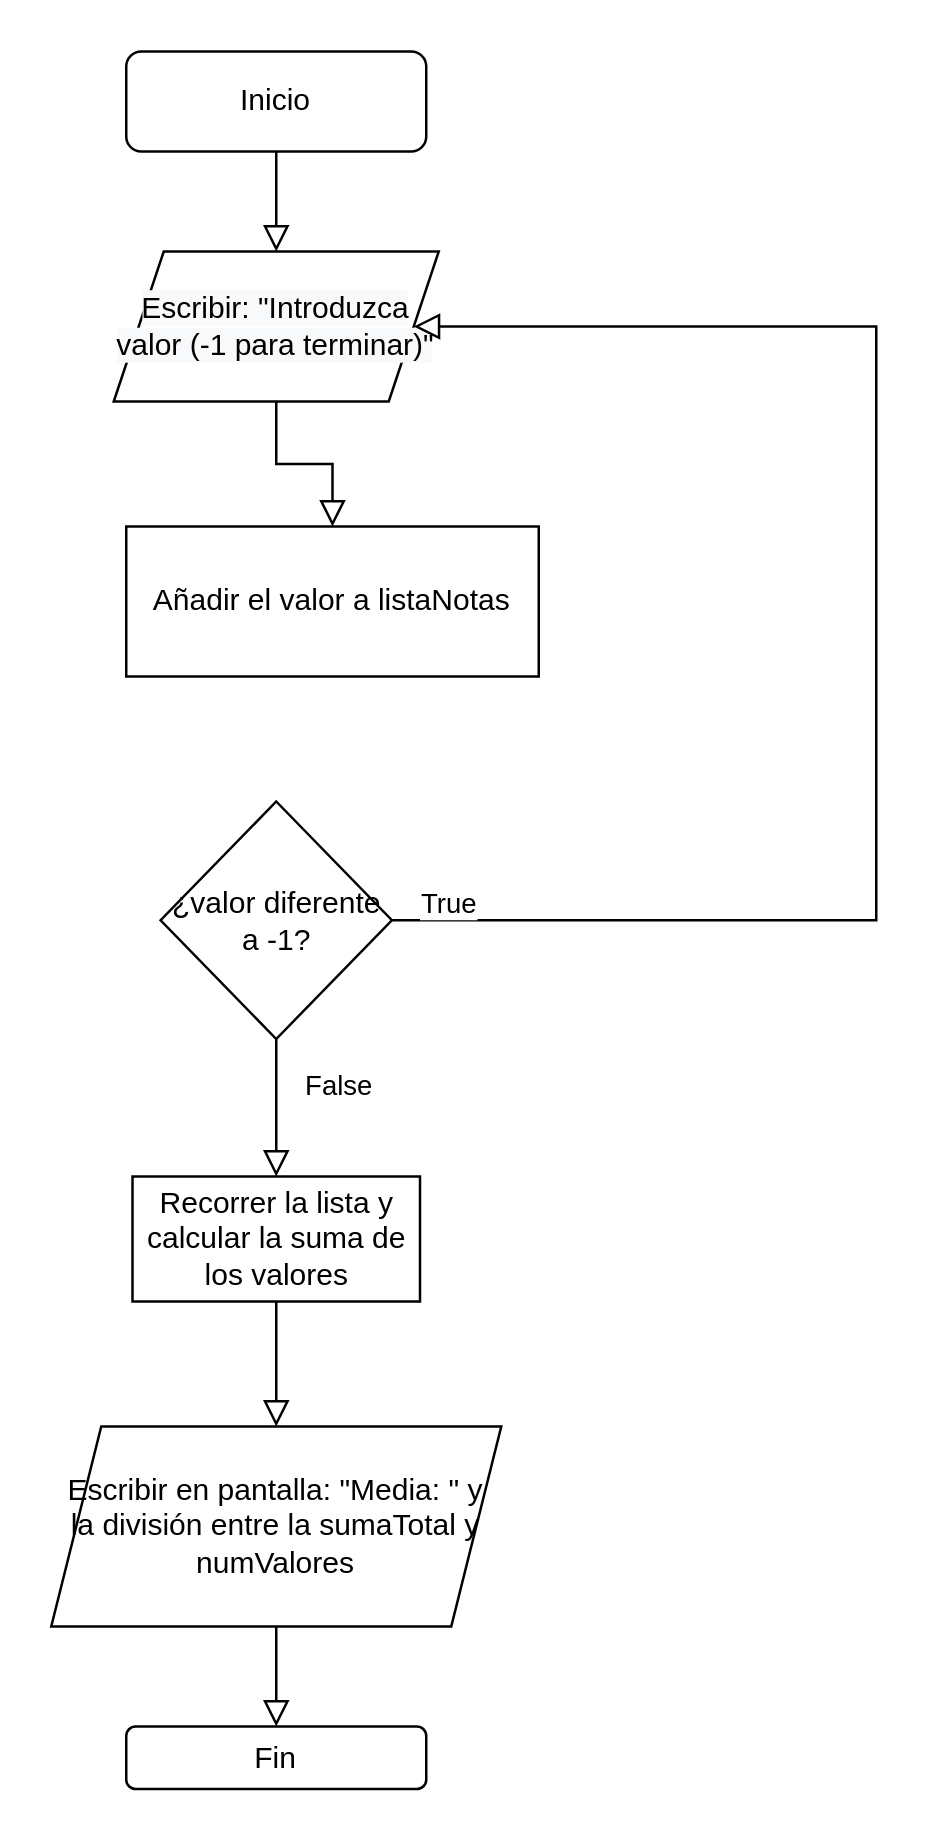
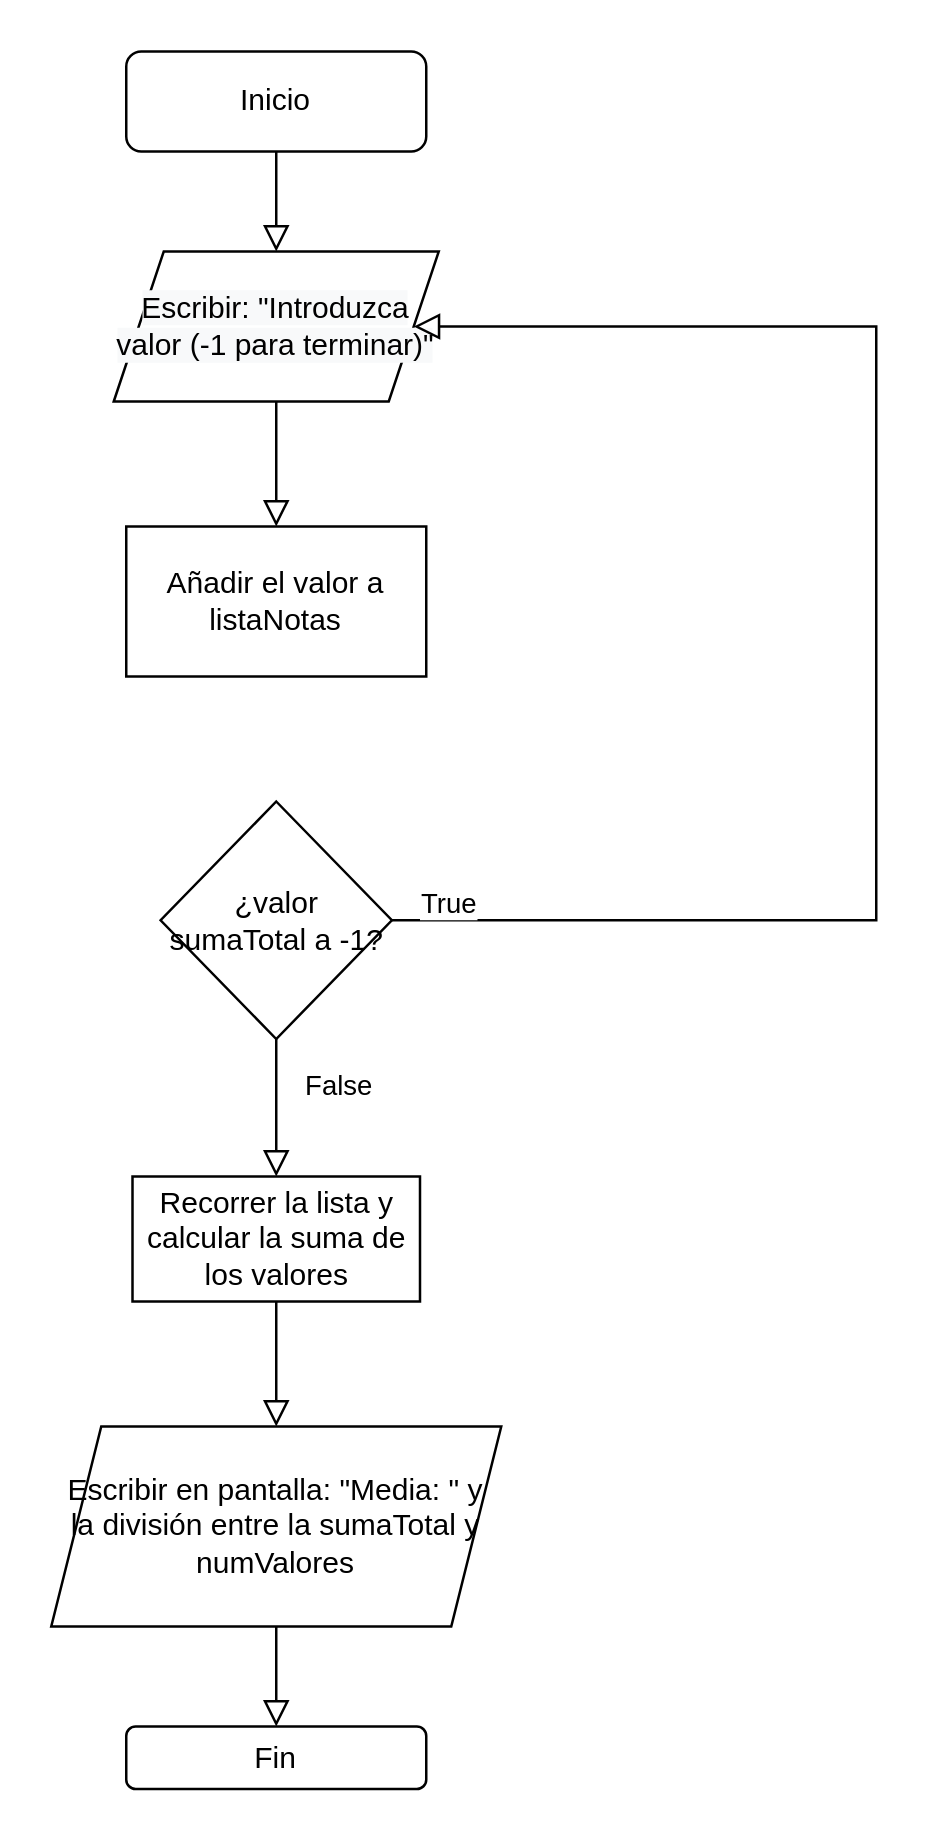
(333, 601) -> (276, 601)
(278, 921) -> (278, 921)
